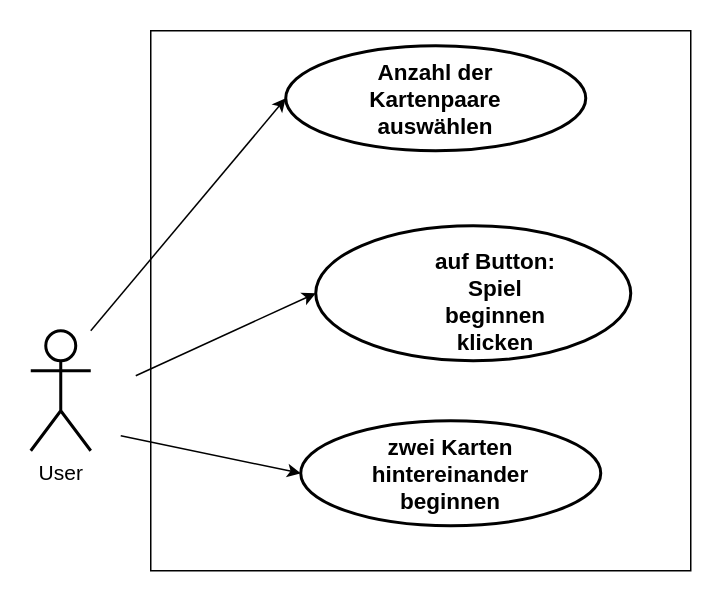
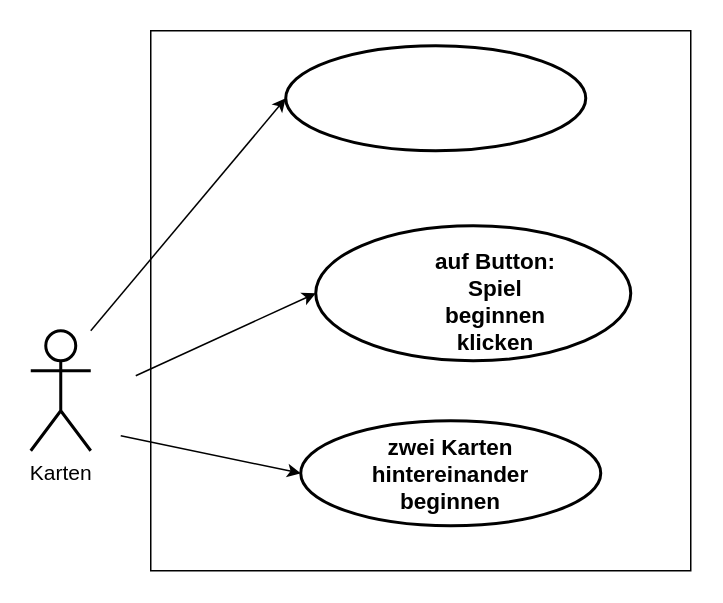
(436, 98) -> none
(62, 472) -> (62, 472)
